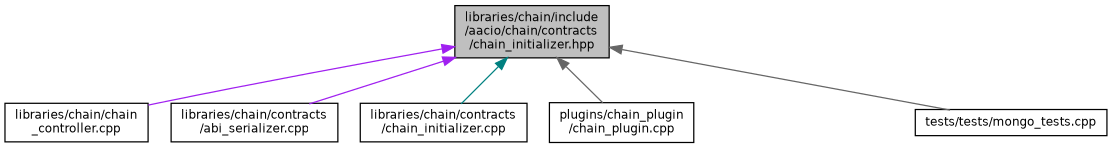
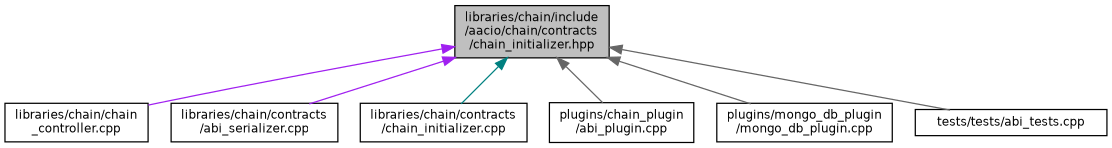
(622, 123) -> (622, 123)
none -> (805, 123)
(1011, 123) -> (1011, 123)
